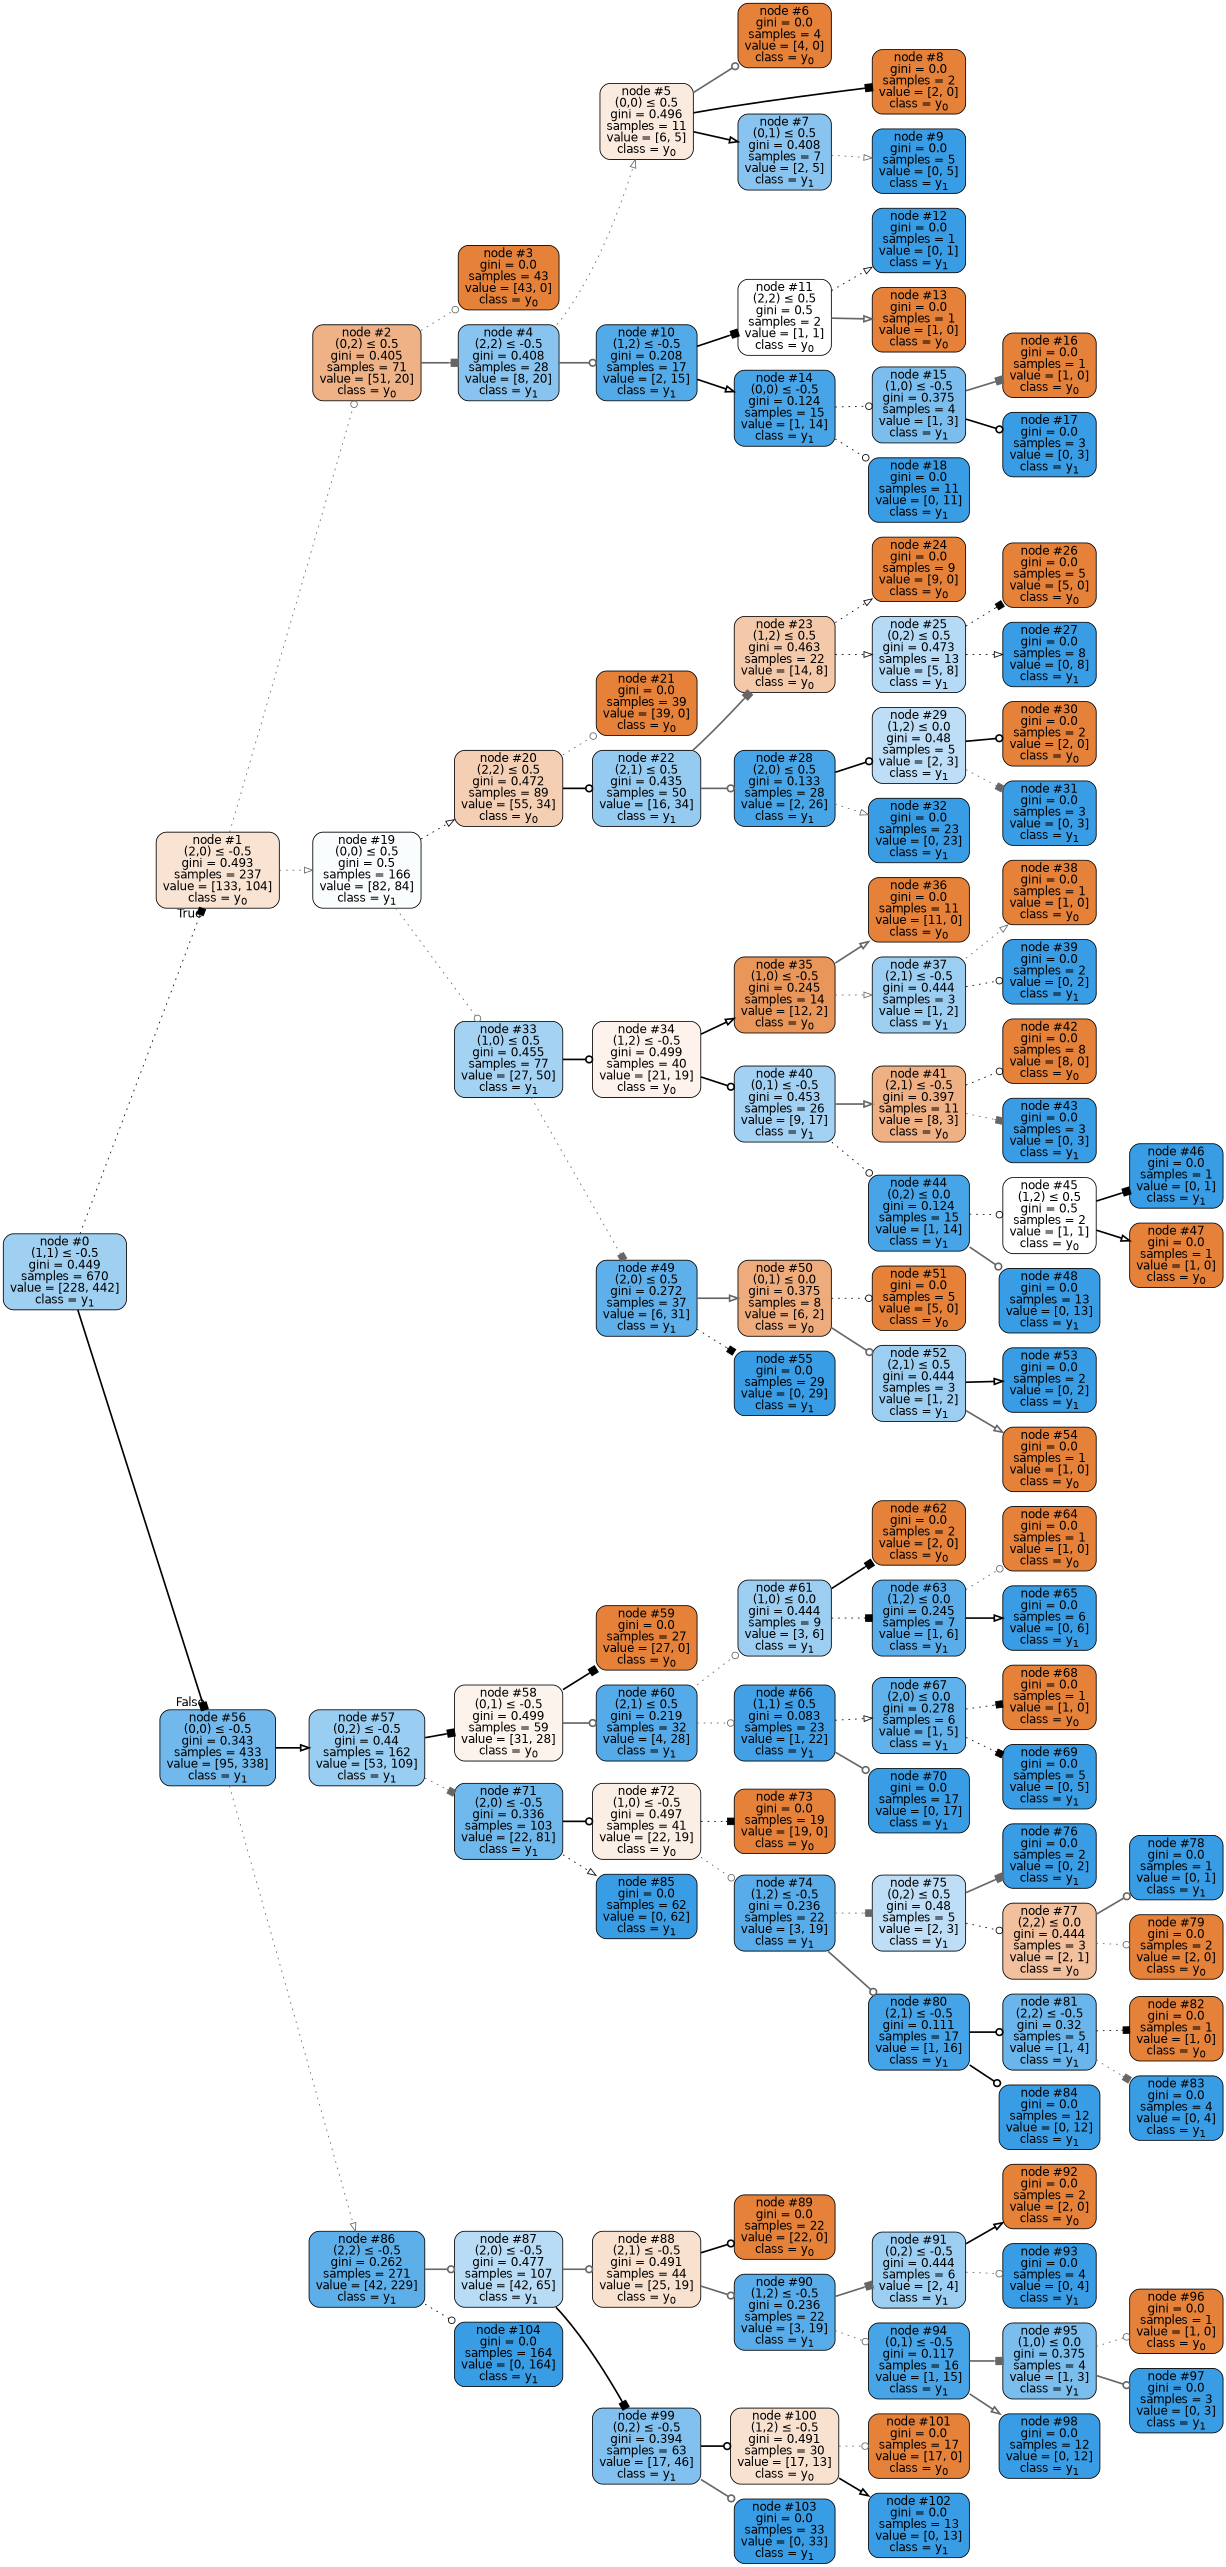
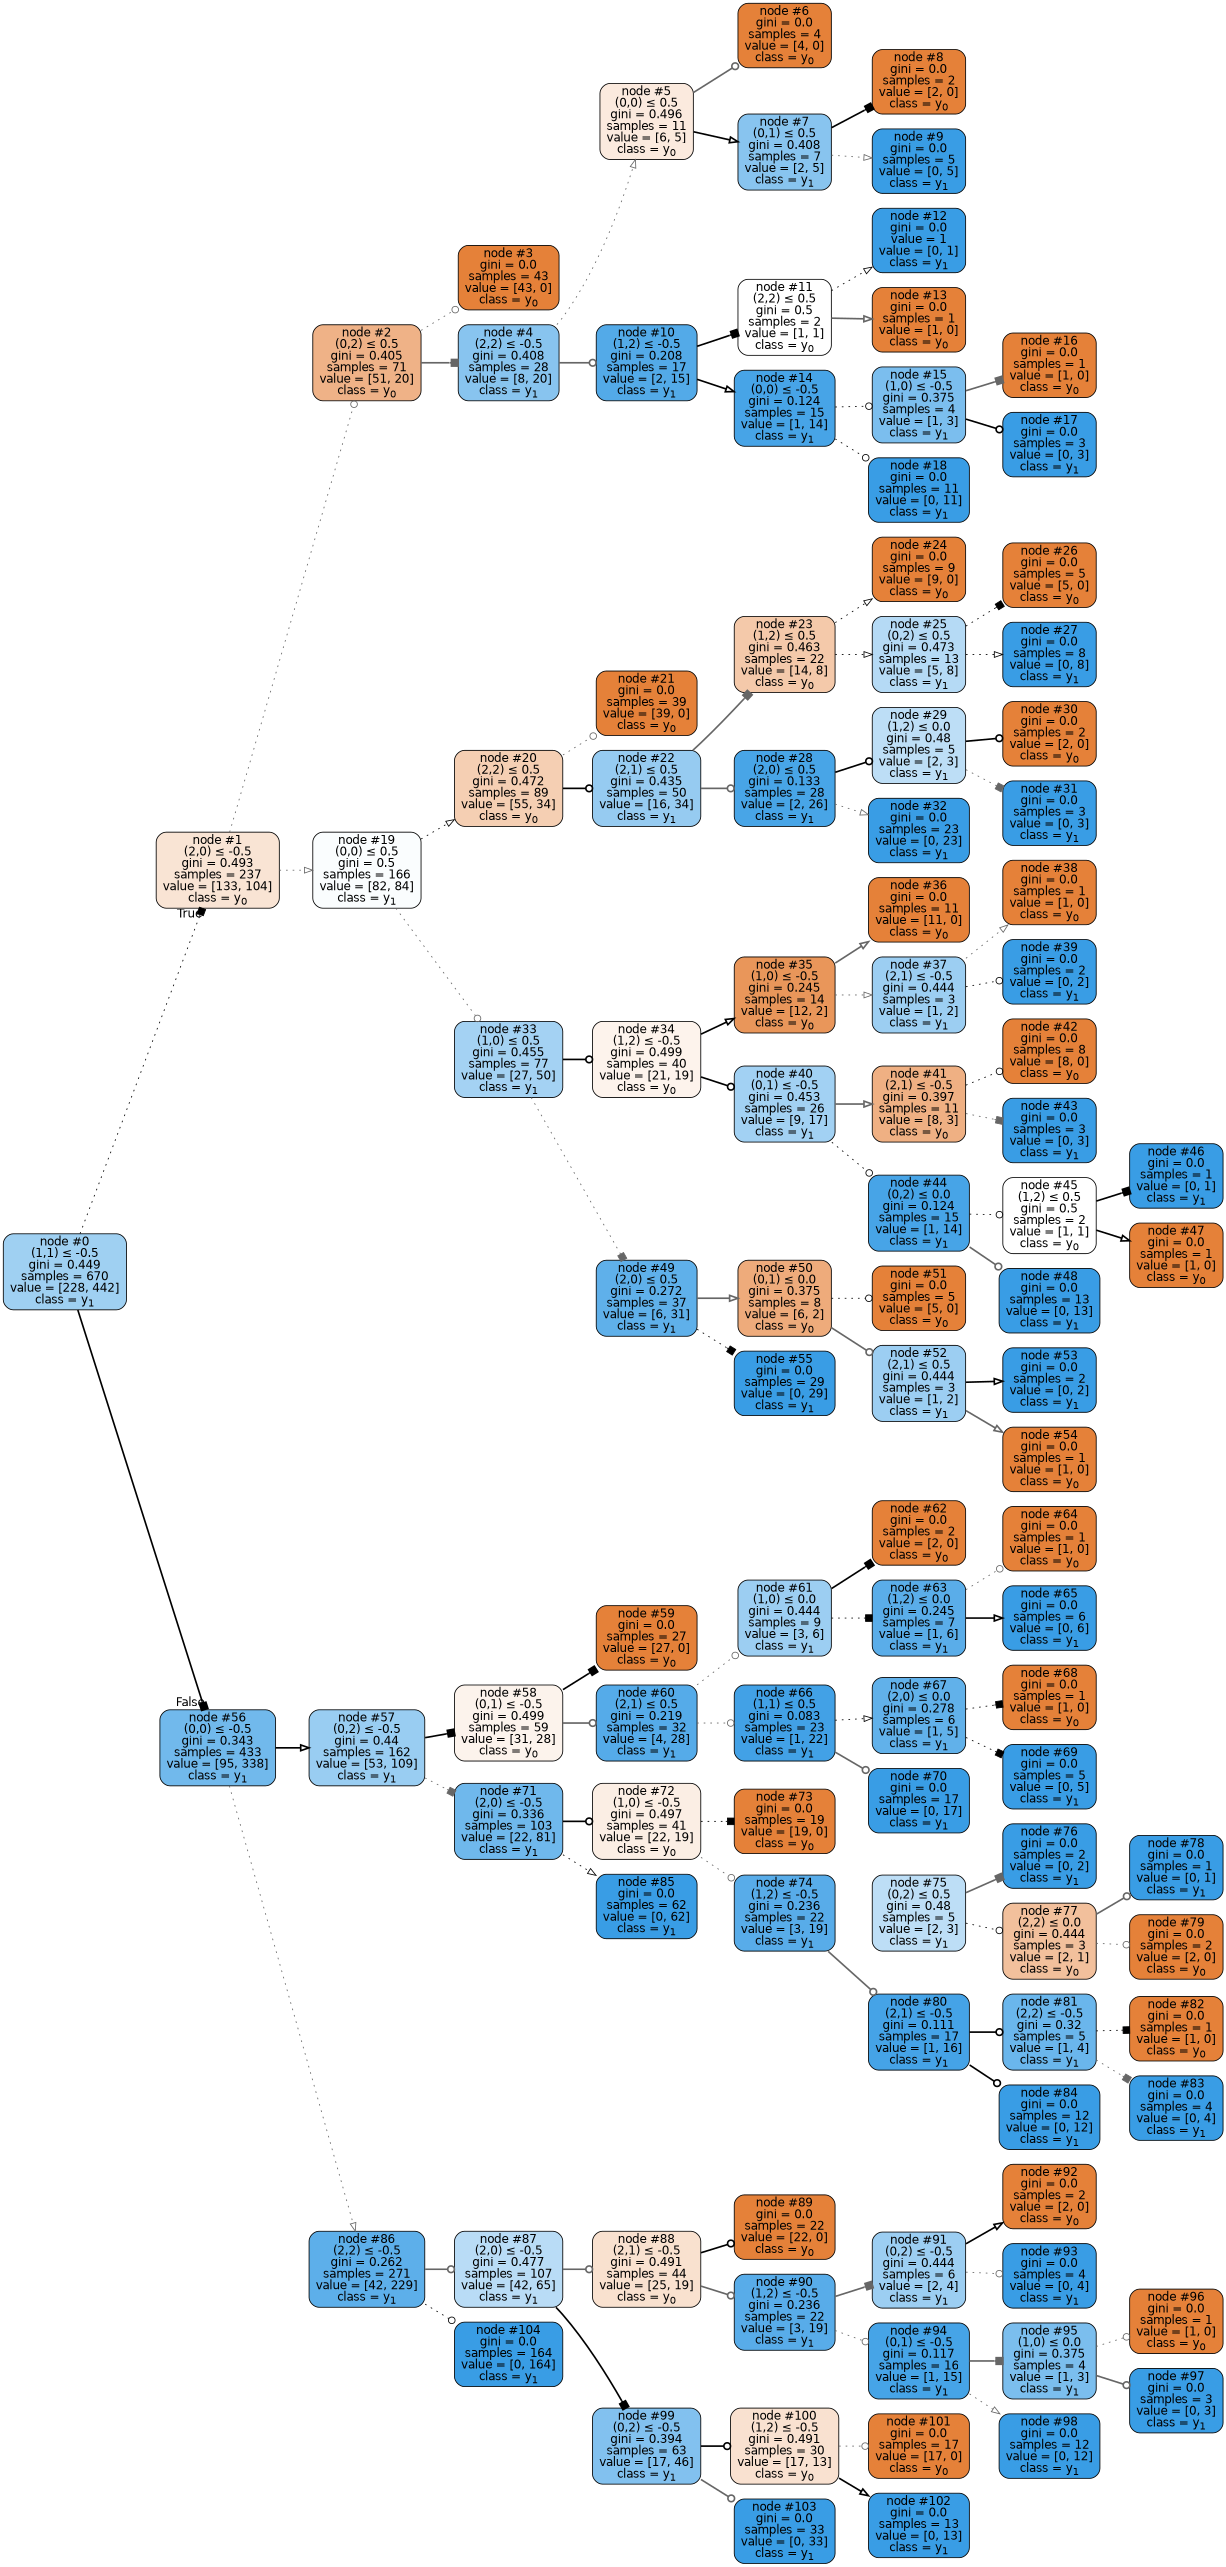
(779, 100) -> (848, 119)
(919, 240) -> (919, 240)
(849, 1913) -> none
(981, 2402) -> (981, 2402)
